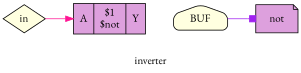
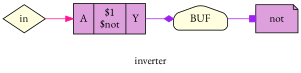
none -> (155, 19)
